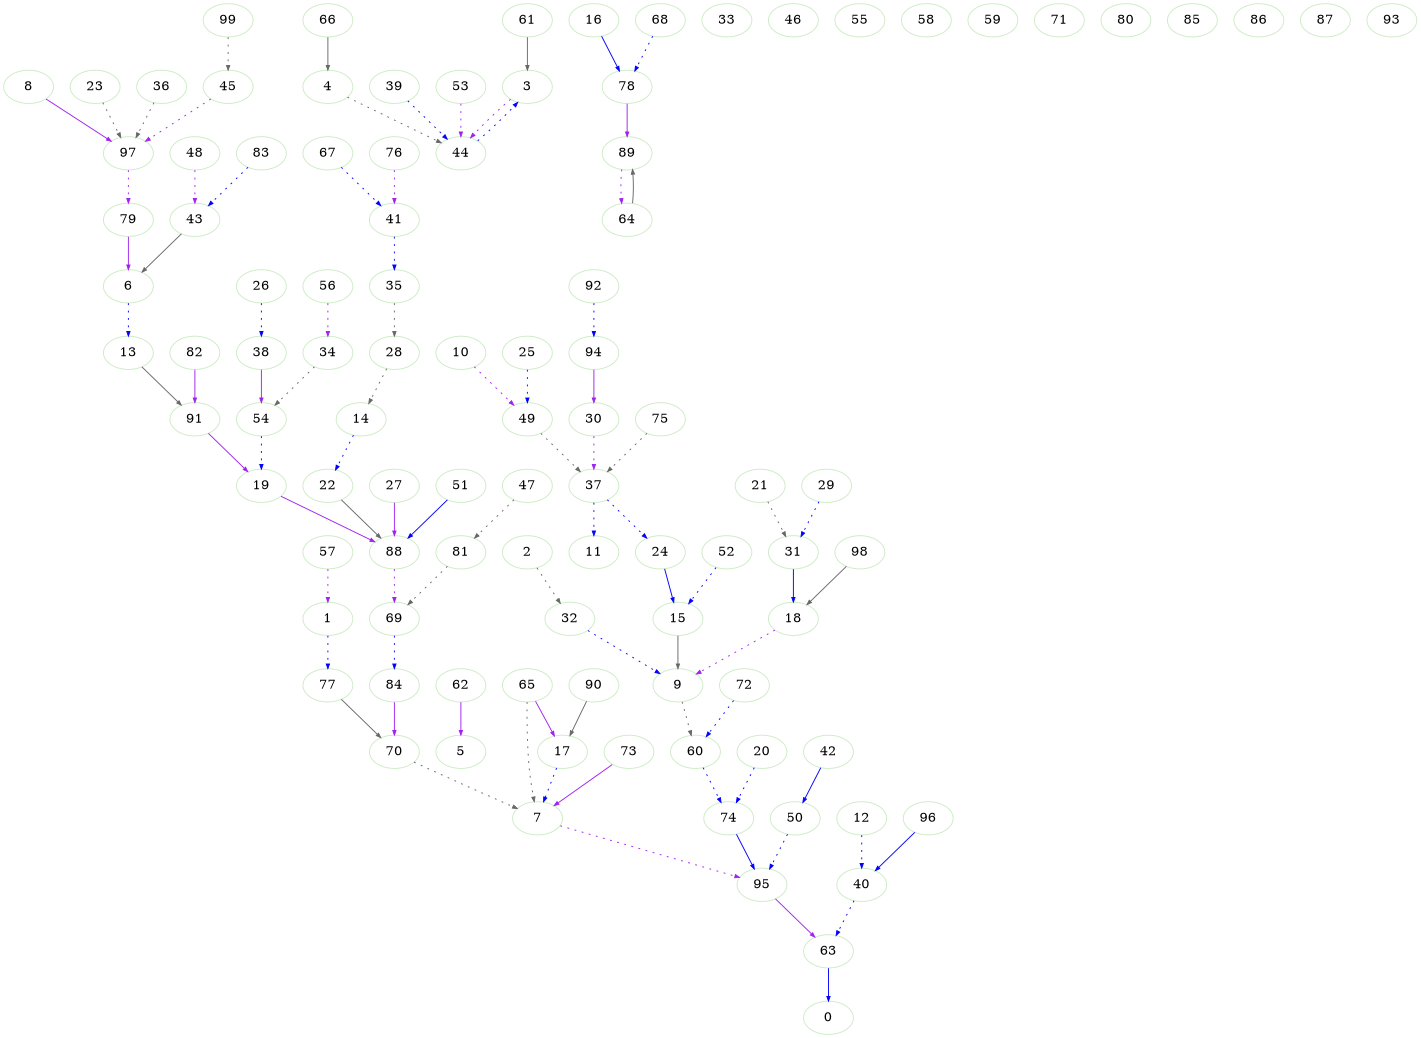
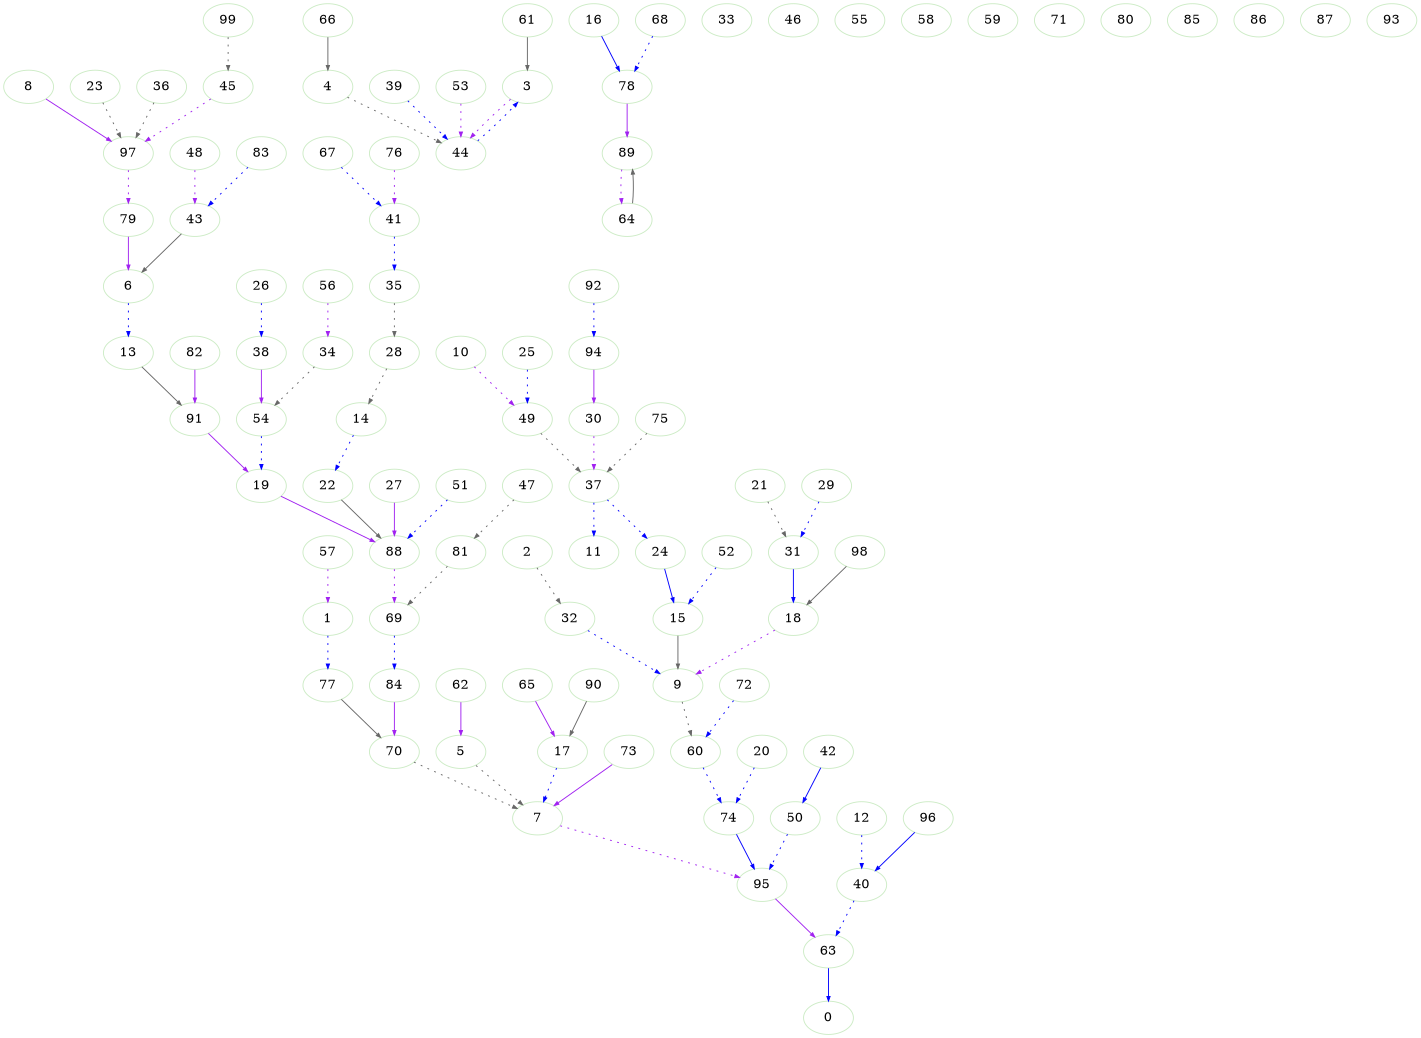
(429, 517) -> (429, 517)
(528, 750) -> (498, 784)
